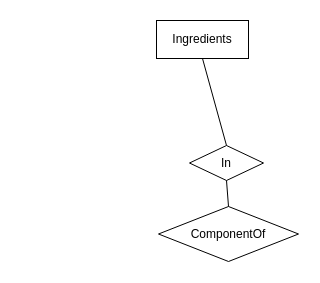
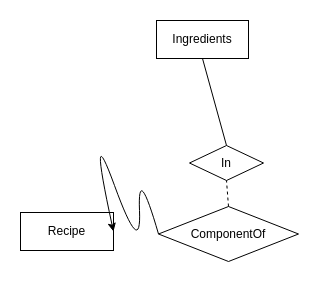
(228, 194) -> (228, 194)
none -> (120, 201)
none -> (67, 232)
